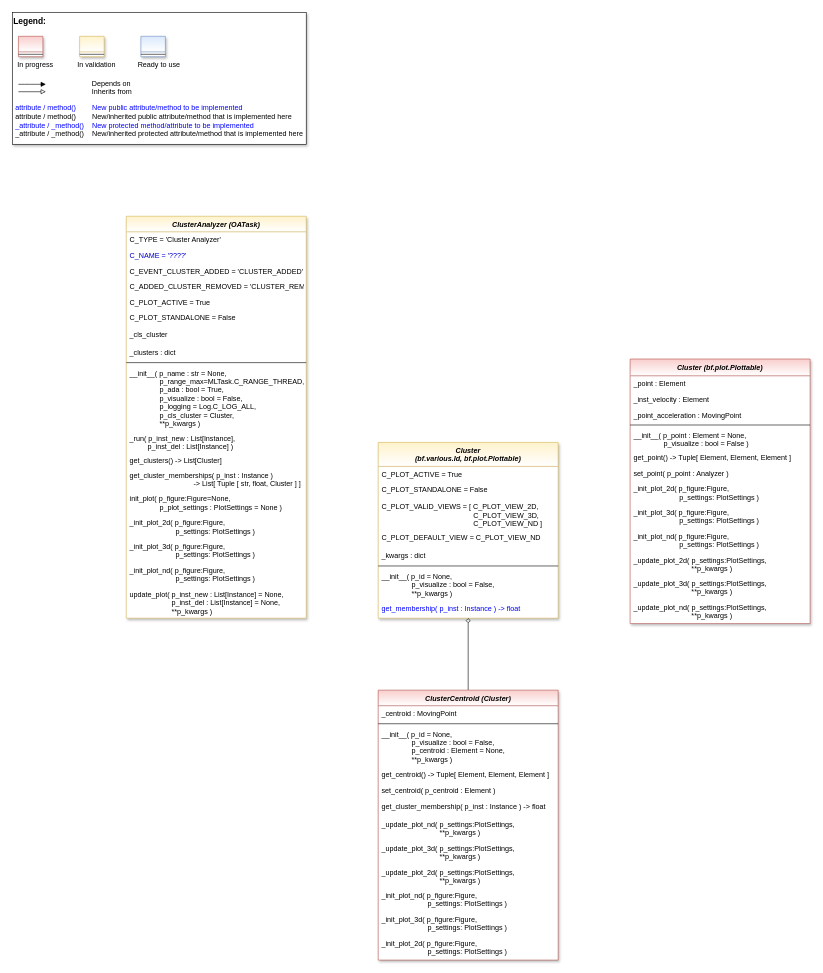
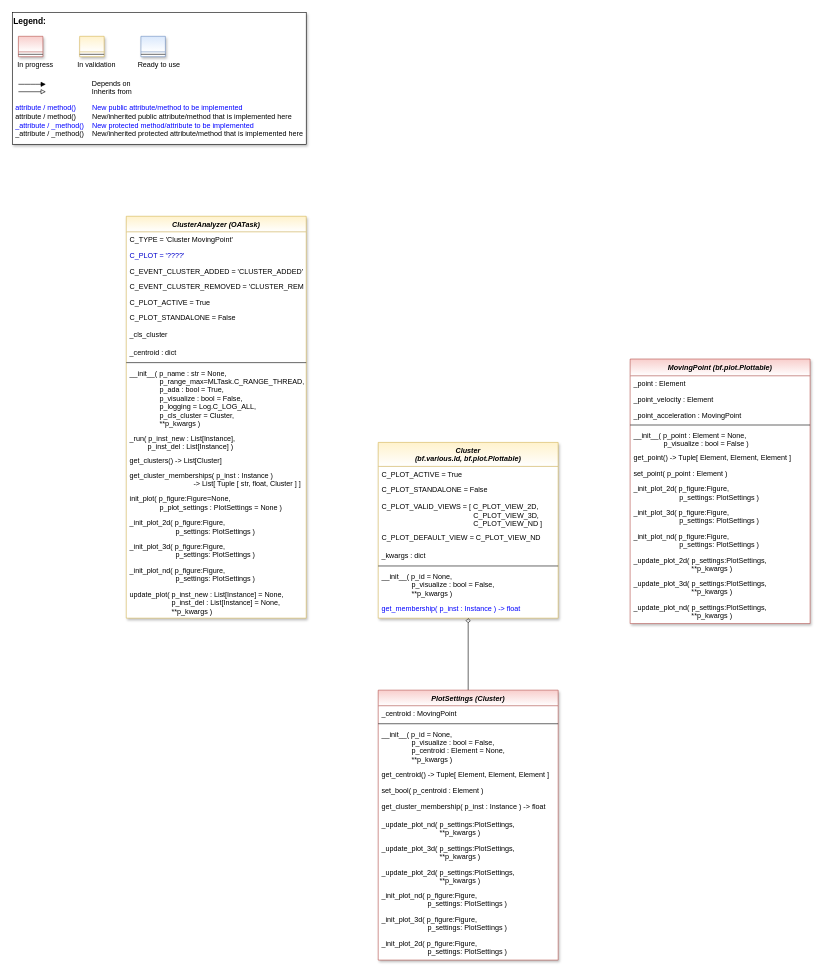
(177, 240) -> (183, 240)
(156, 256) -> (156, 256)
(213, 287) -> (213, 287)
(157, 353) -> (157, 353)
(720, 367) -> (720, 367)
(675, 400) -> (677, 400)
(689, 473) -> (687, 473)
(468, 698) -> (468, 698)
(447, 791) -> (439, 791)
